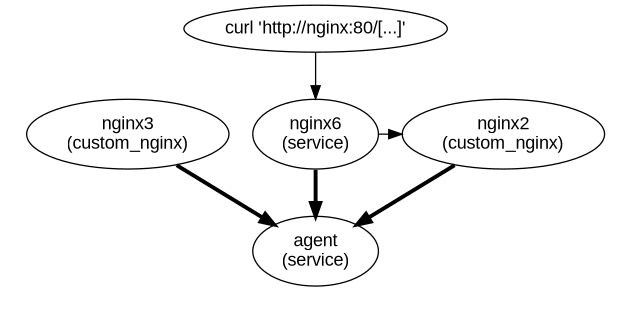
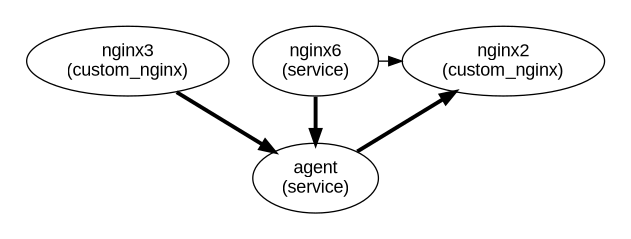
(316, 29) -> none
(411, 191) -> (400, 125)
